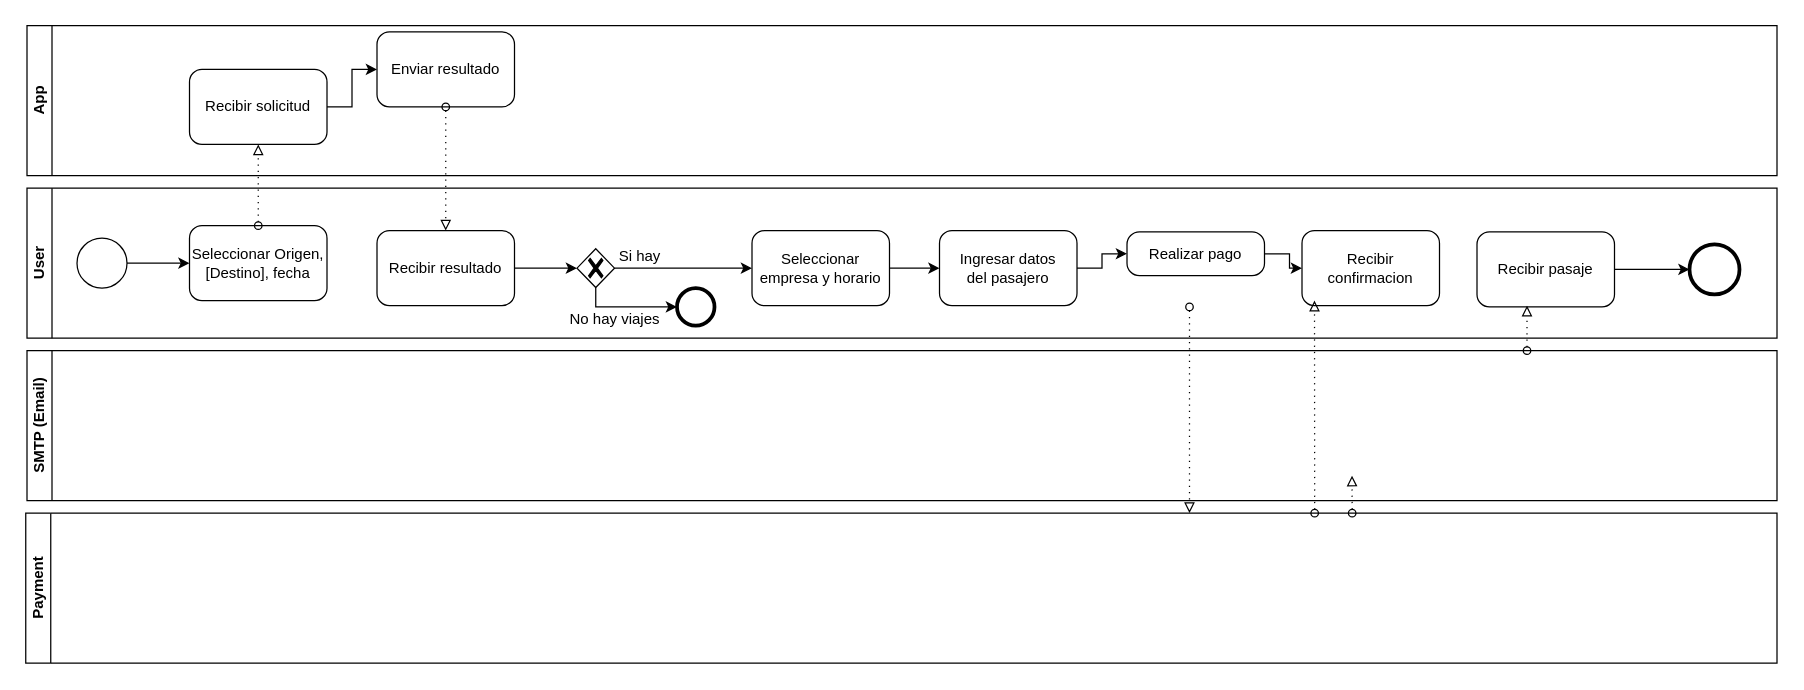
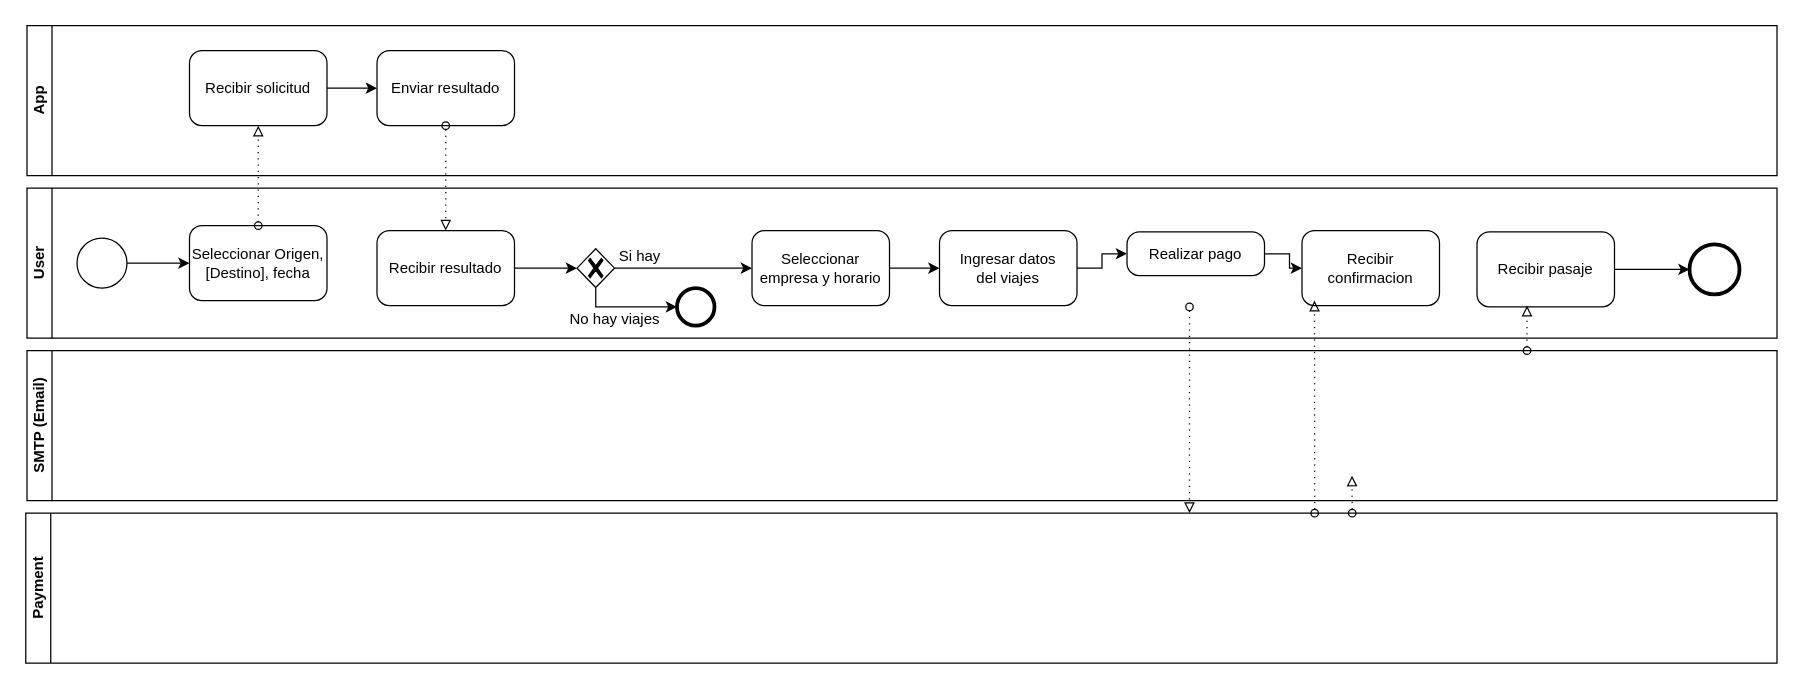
(446, 69) -> (446, 88)
(258, 107) -> (258, 88)
(1008, 268) -> (1008, 268)
